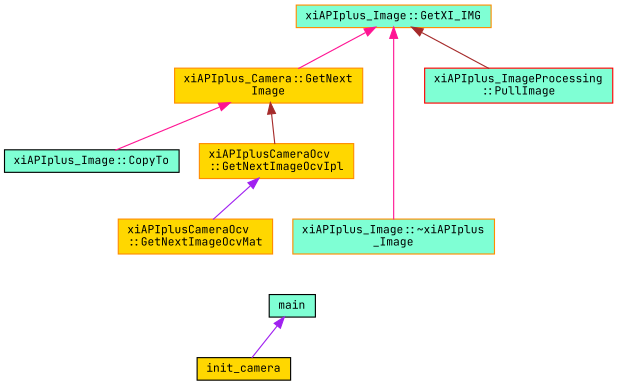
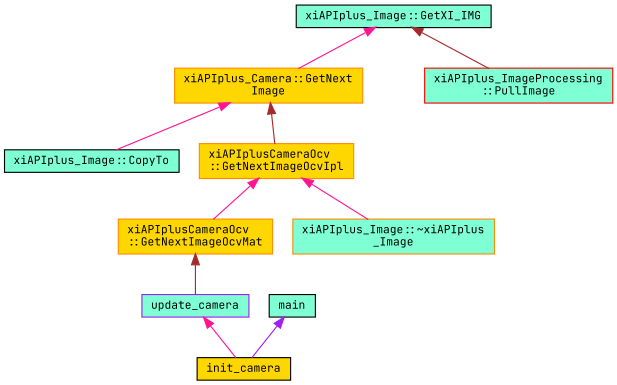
(394, 16) -> (394, 16)
(394, 129) -> (340, 202)
(232, 203) -> (232, 203)
none -> (195, 306)
